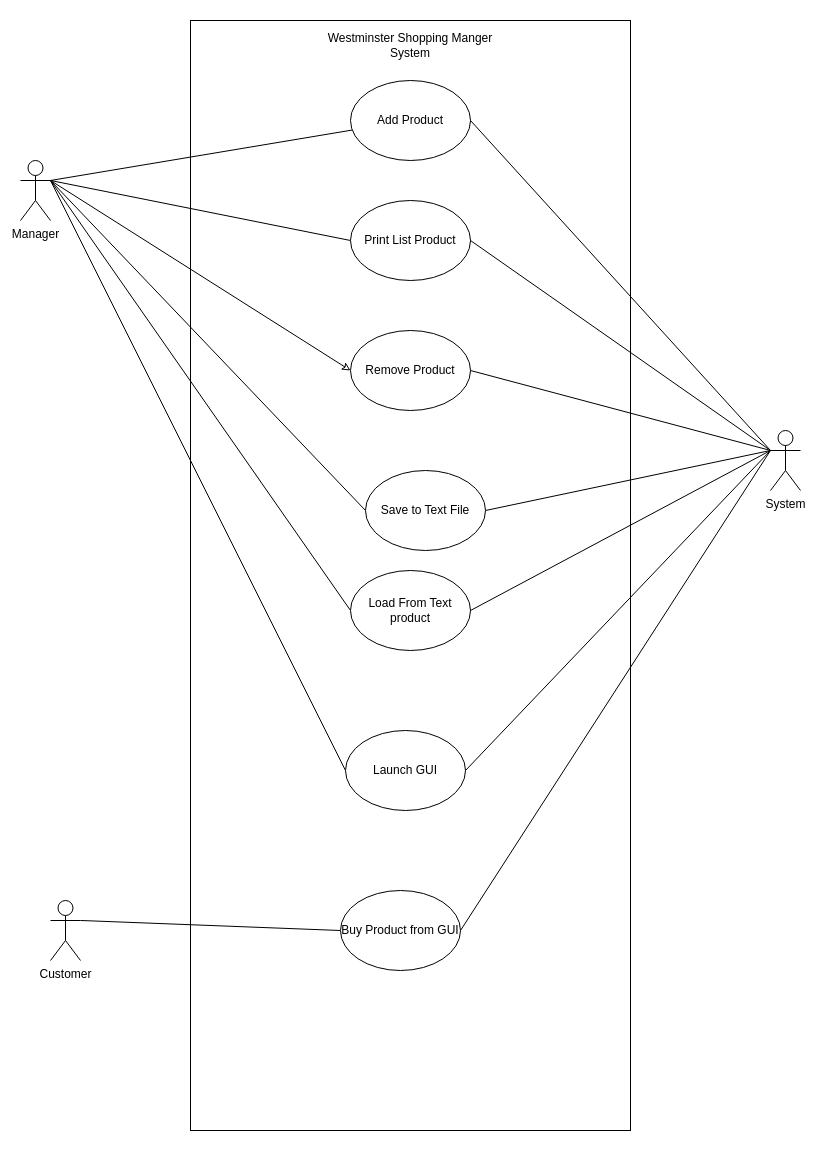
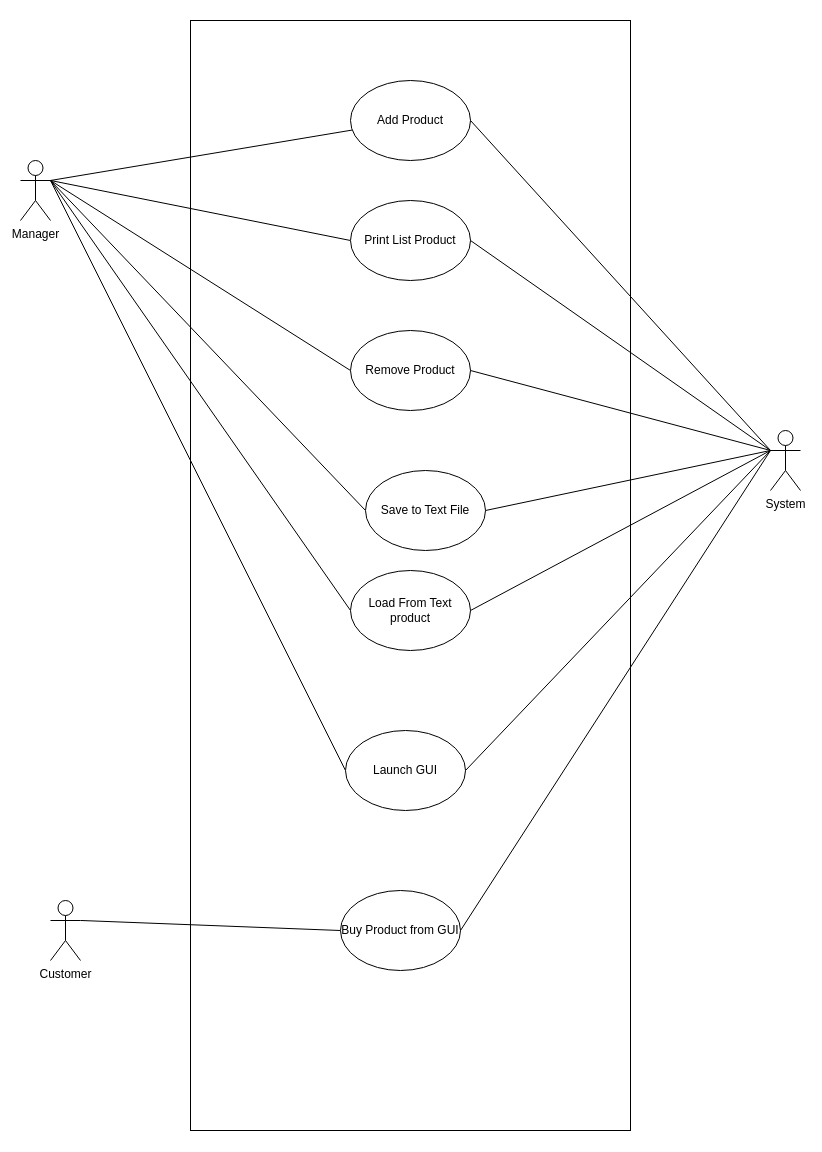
(411, 46) -> none
(343, 366) -> (346, 368)
